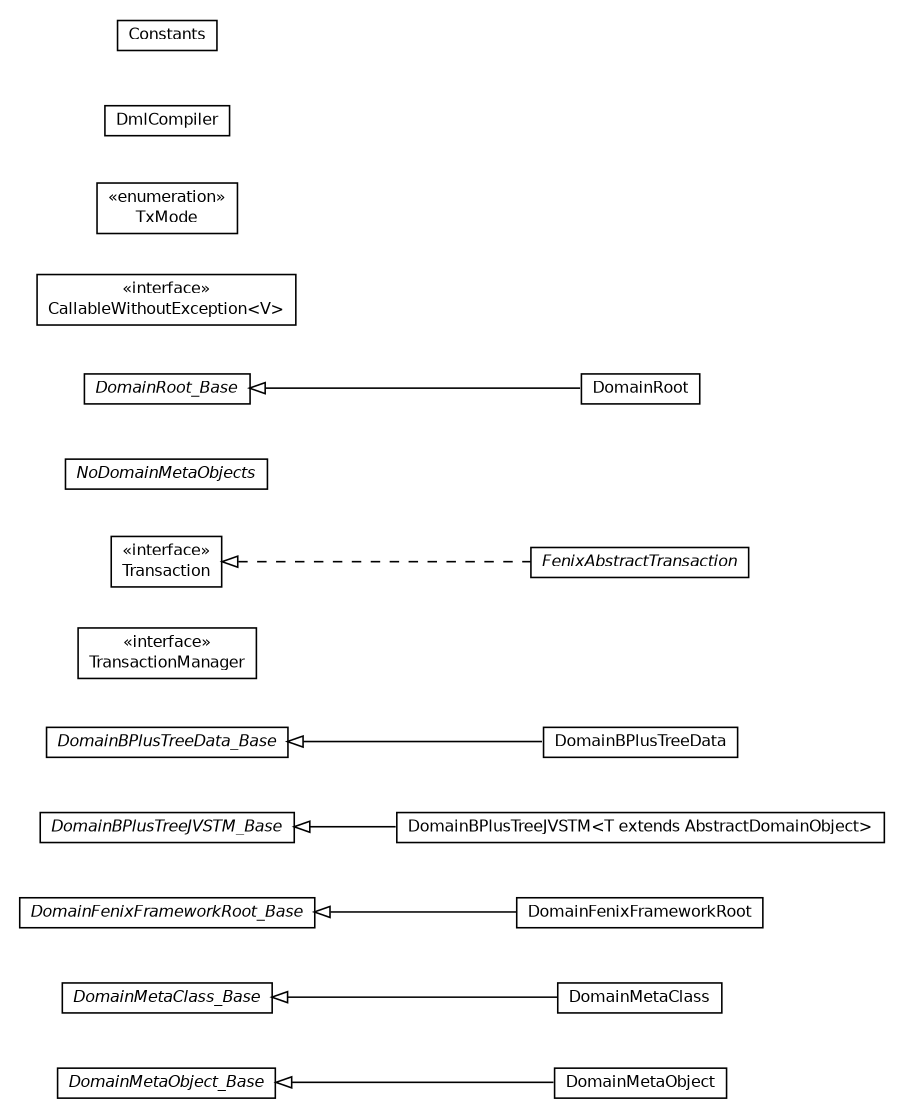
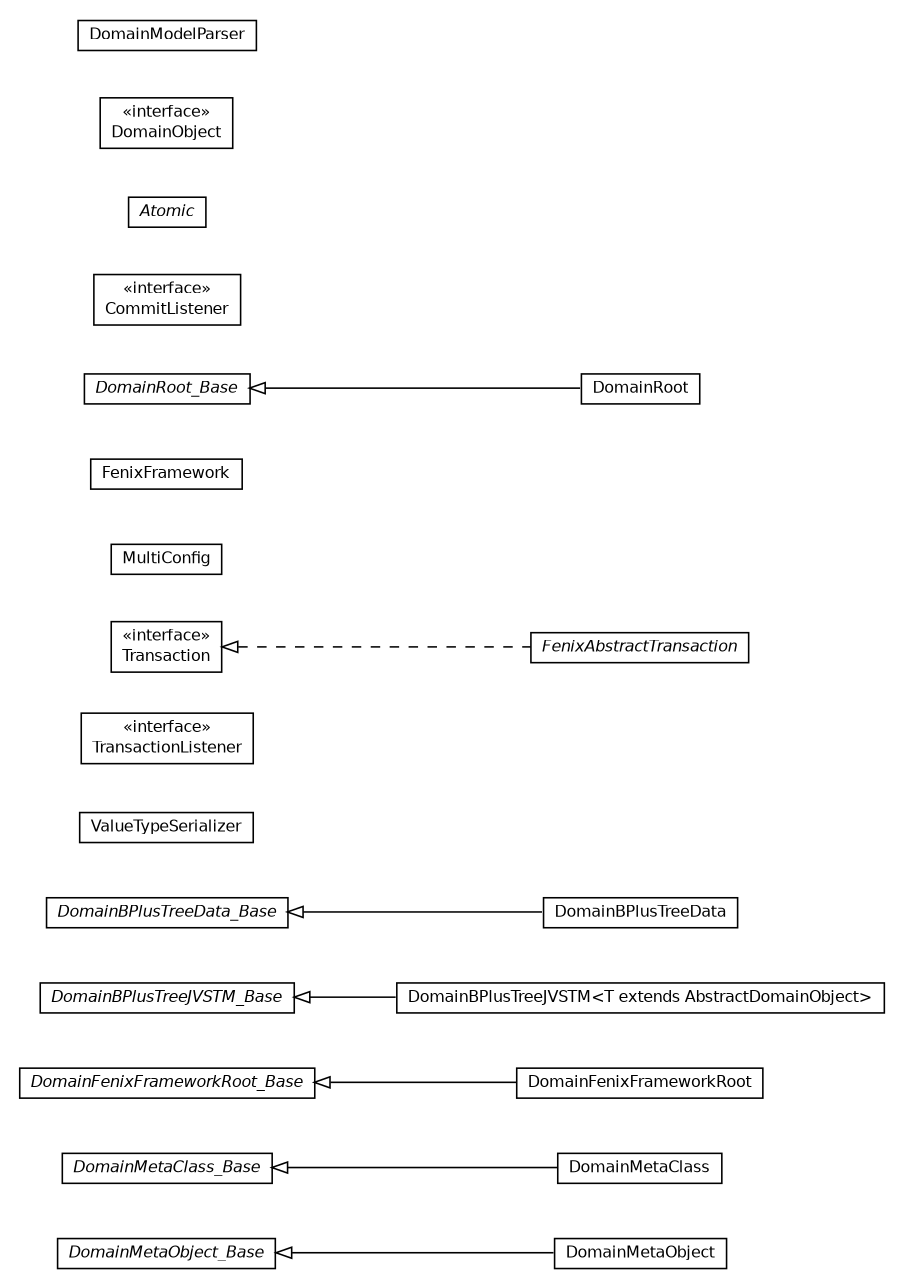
(166, 35) -> none
none -> (166, 35)
(166, 120) -> none
none -> (166, 123)
(166, 208) -> none
none -> (166, 211)
(166, 300) -> none
none -> (166, 300)
none -> (166, 473)
(166, 473) -> none
none -> (166, 559)
(166, 653) -> none
none -> (166, 738)
none -> (166, 827)
